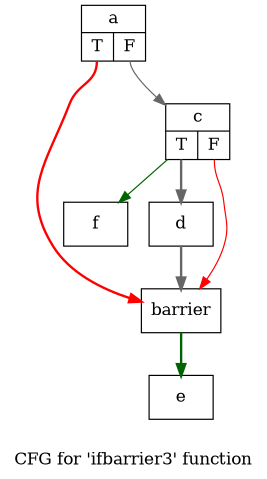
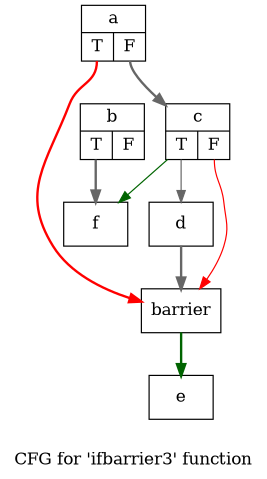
(141, 81) -> (141, 81)
none -> (112, 132)
(181, 175) -> (181, 175)
